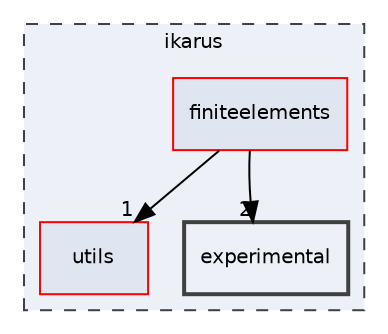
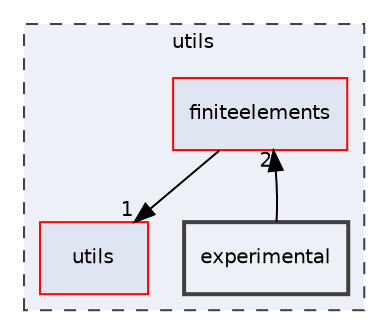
(194, 43) -> (194, 43)
(249, 176) -> (277, 196)
